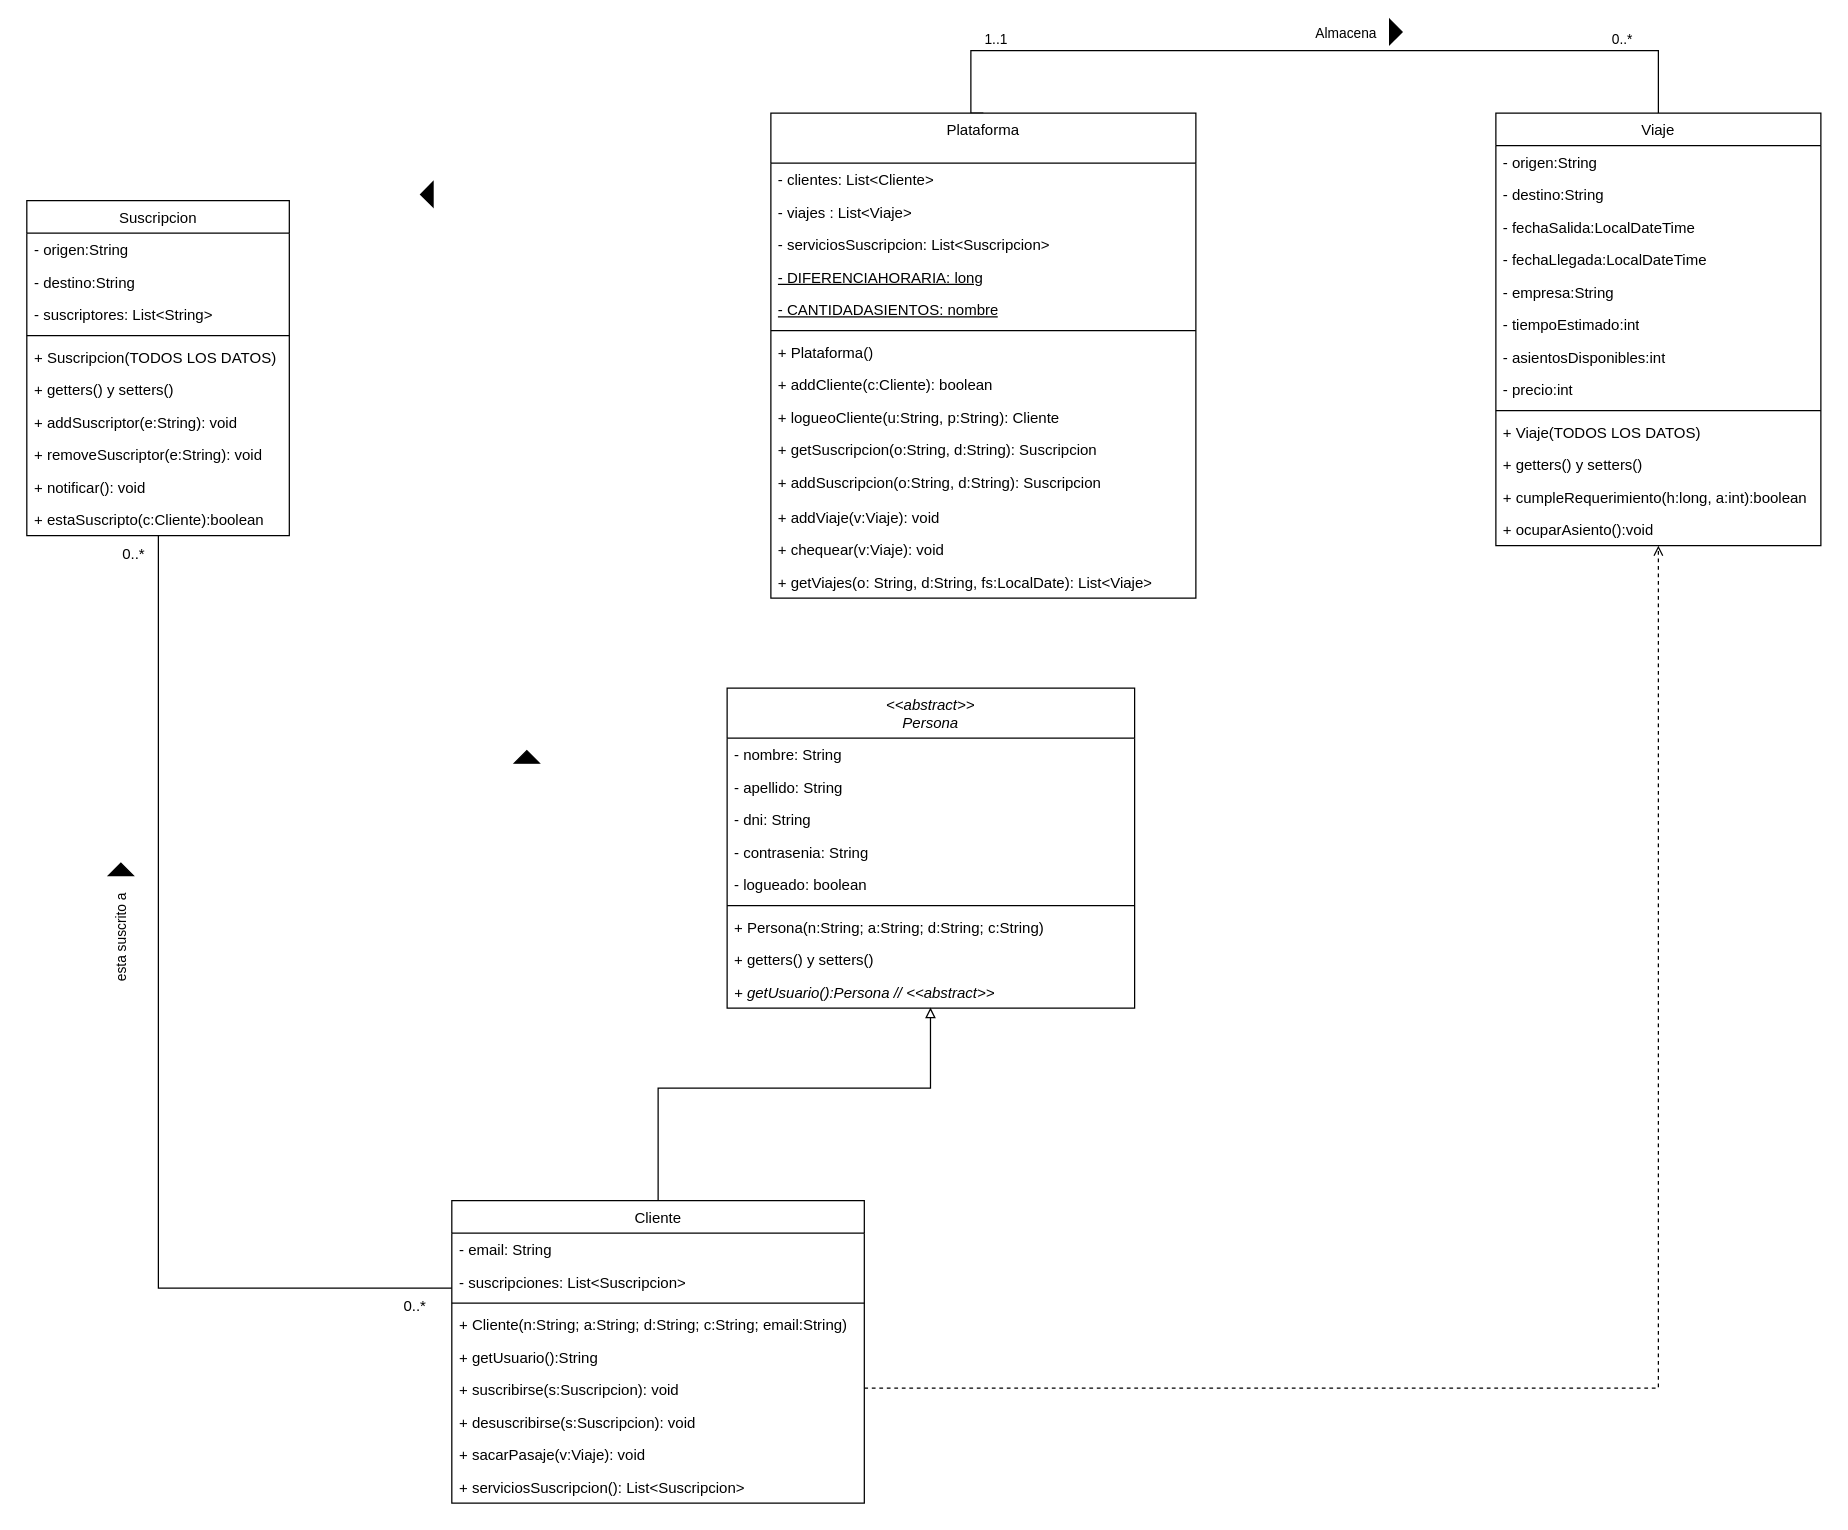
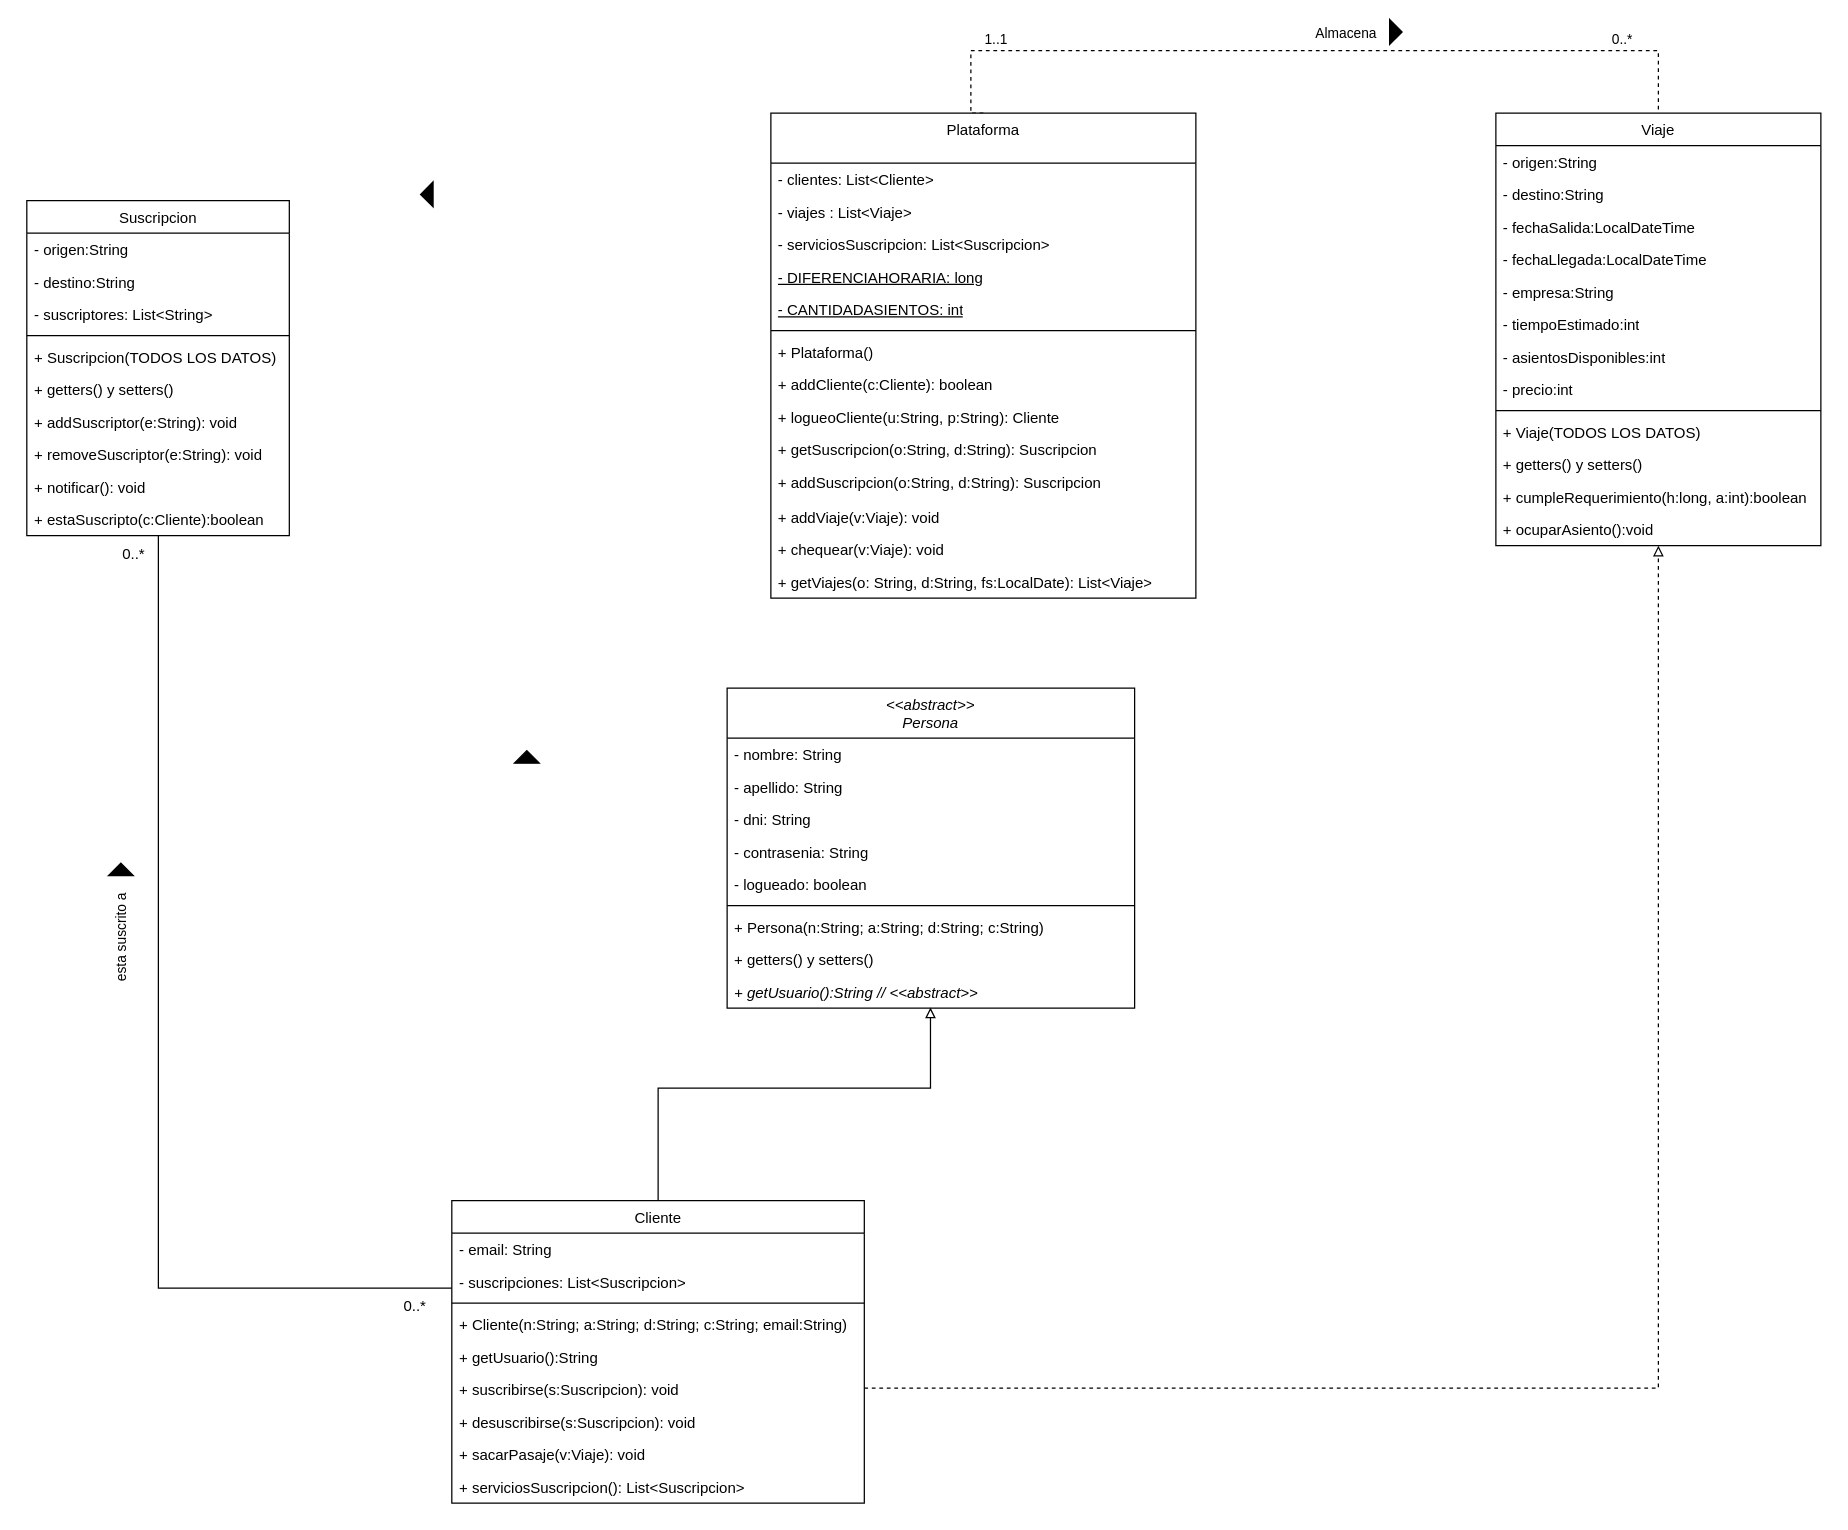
(1313, 51) -> (1313, 51)
(881, 311) -> (867, 311)
(1658, 554) -> (1658, 557)
(884, 993) -> (878, 993)
